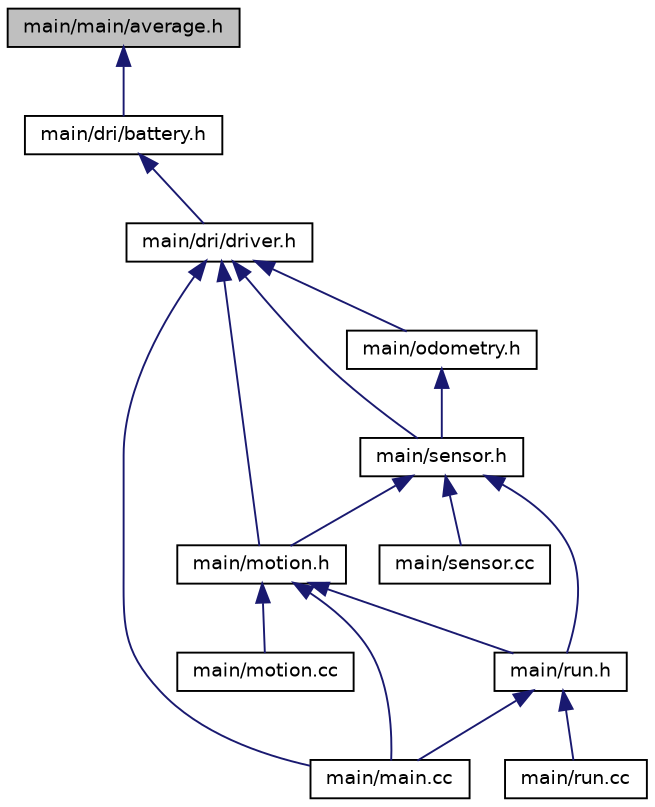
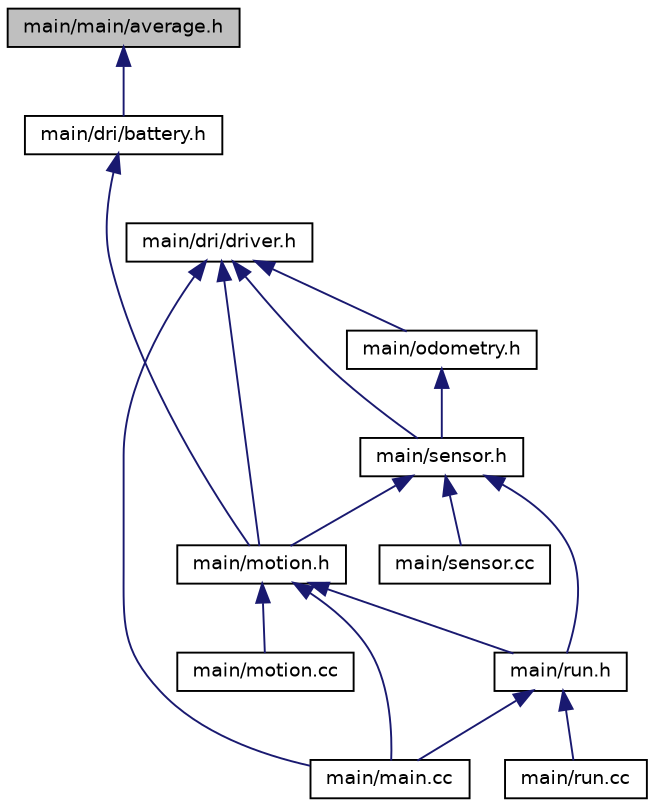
(178, 196) -> (152, 378)
